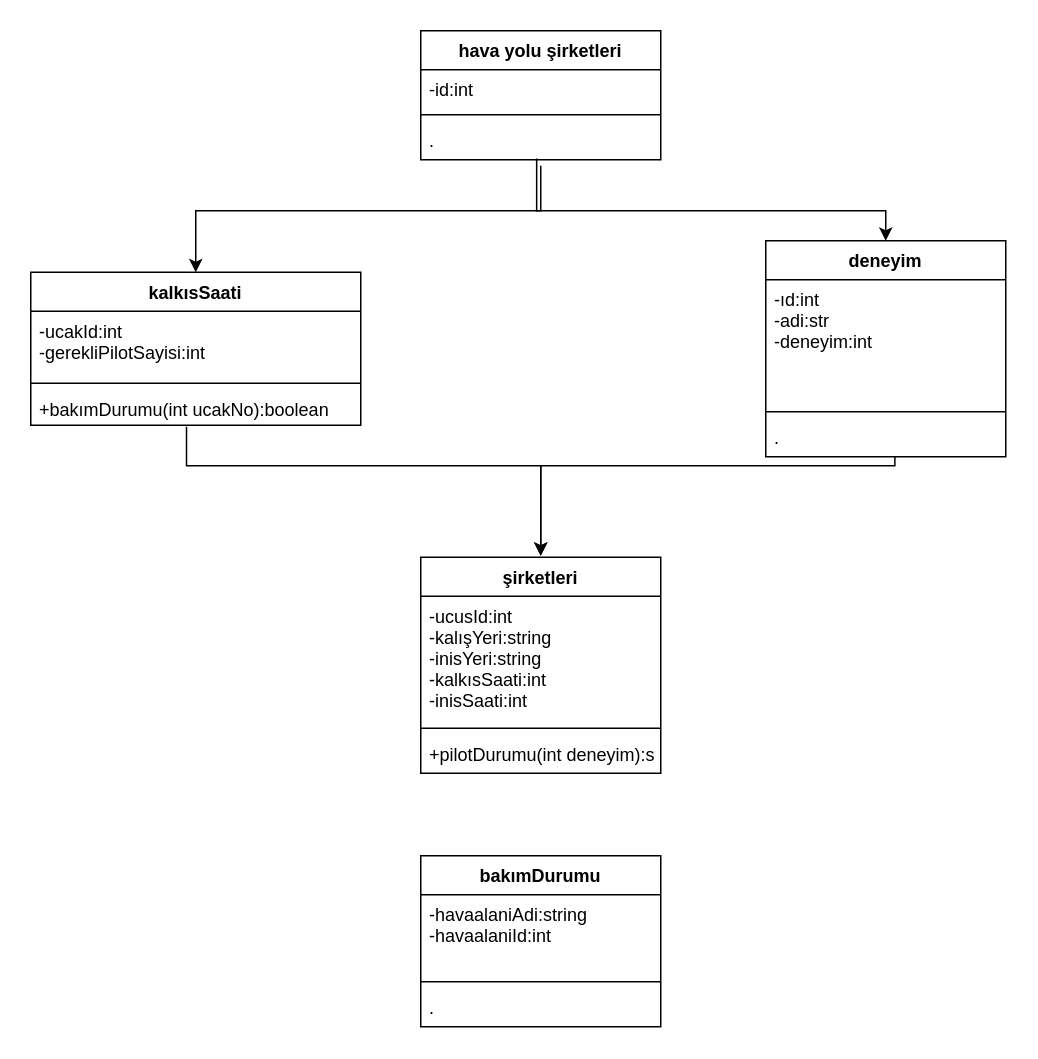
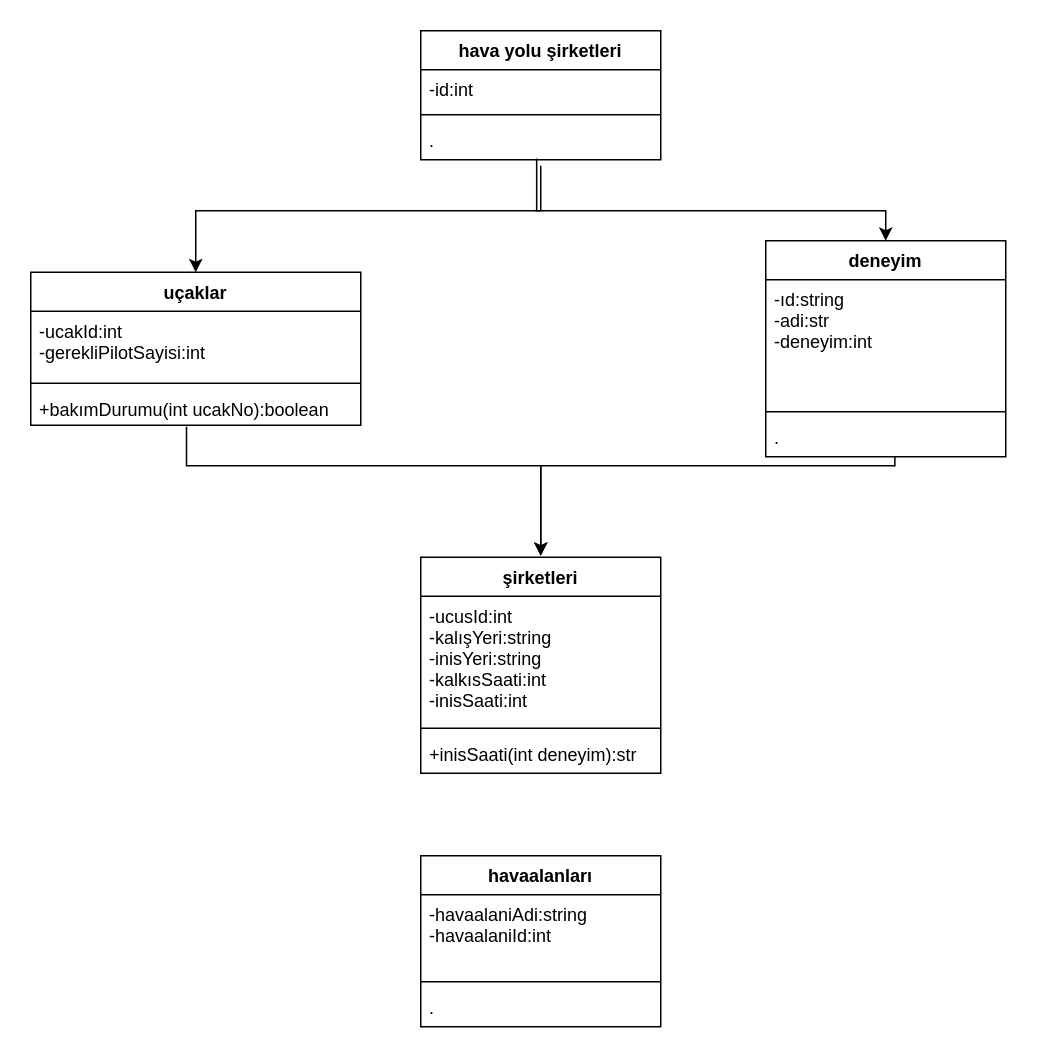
(195, 293) -> (195, 293)
(805, 300) -> (820, 300)
(561, 755) -> (549, 755)
(540, 876) -> (540, 876)
